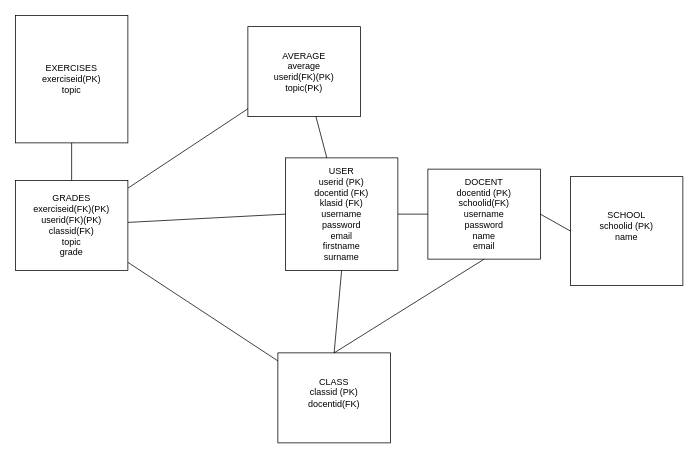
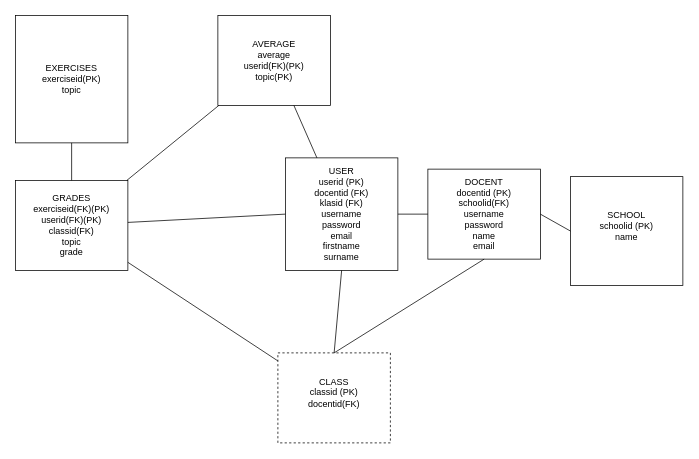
(304, 72) -> (274, 60)
(334, 398) -> (334, 398)
